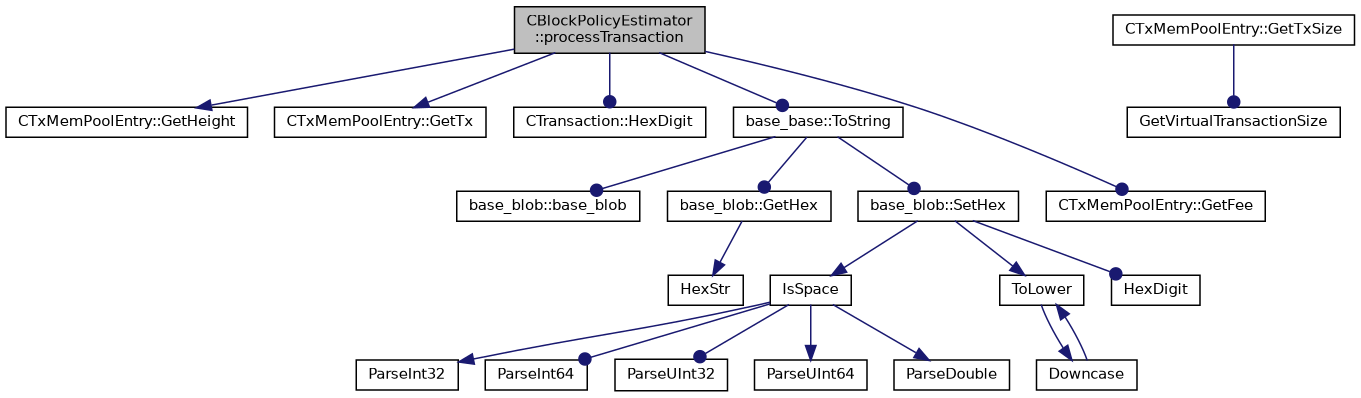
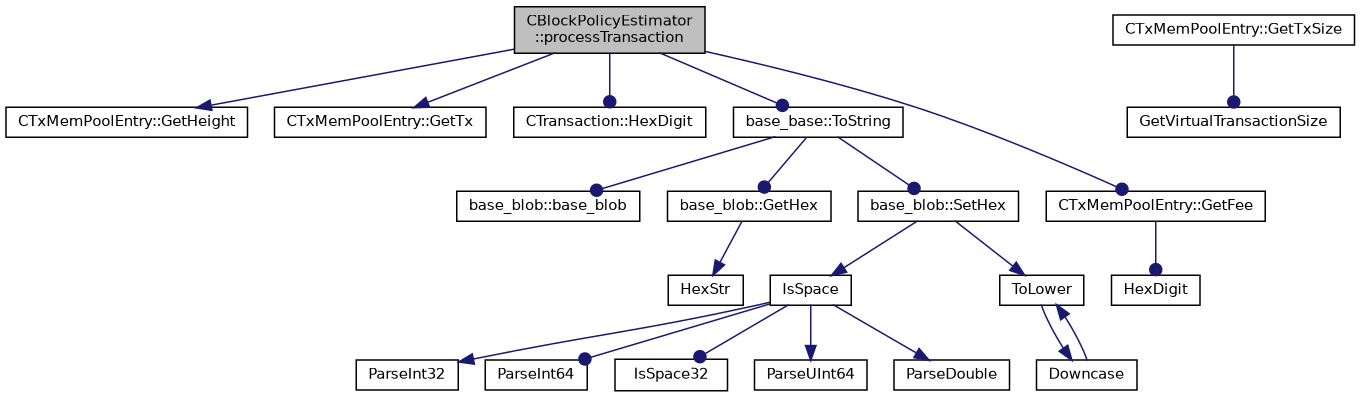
(1041, 246) -> (1156, 242)
(671, 375) -> (671, 375)
